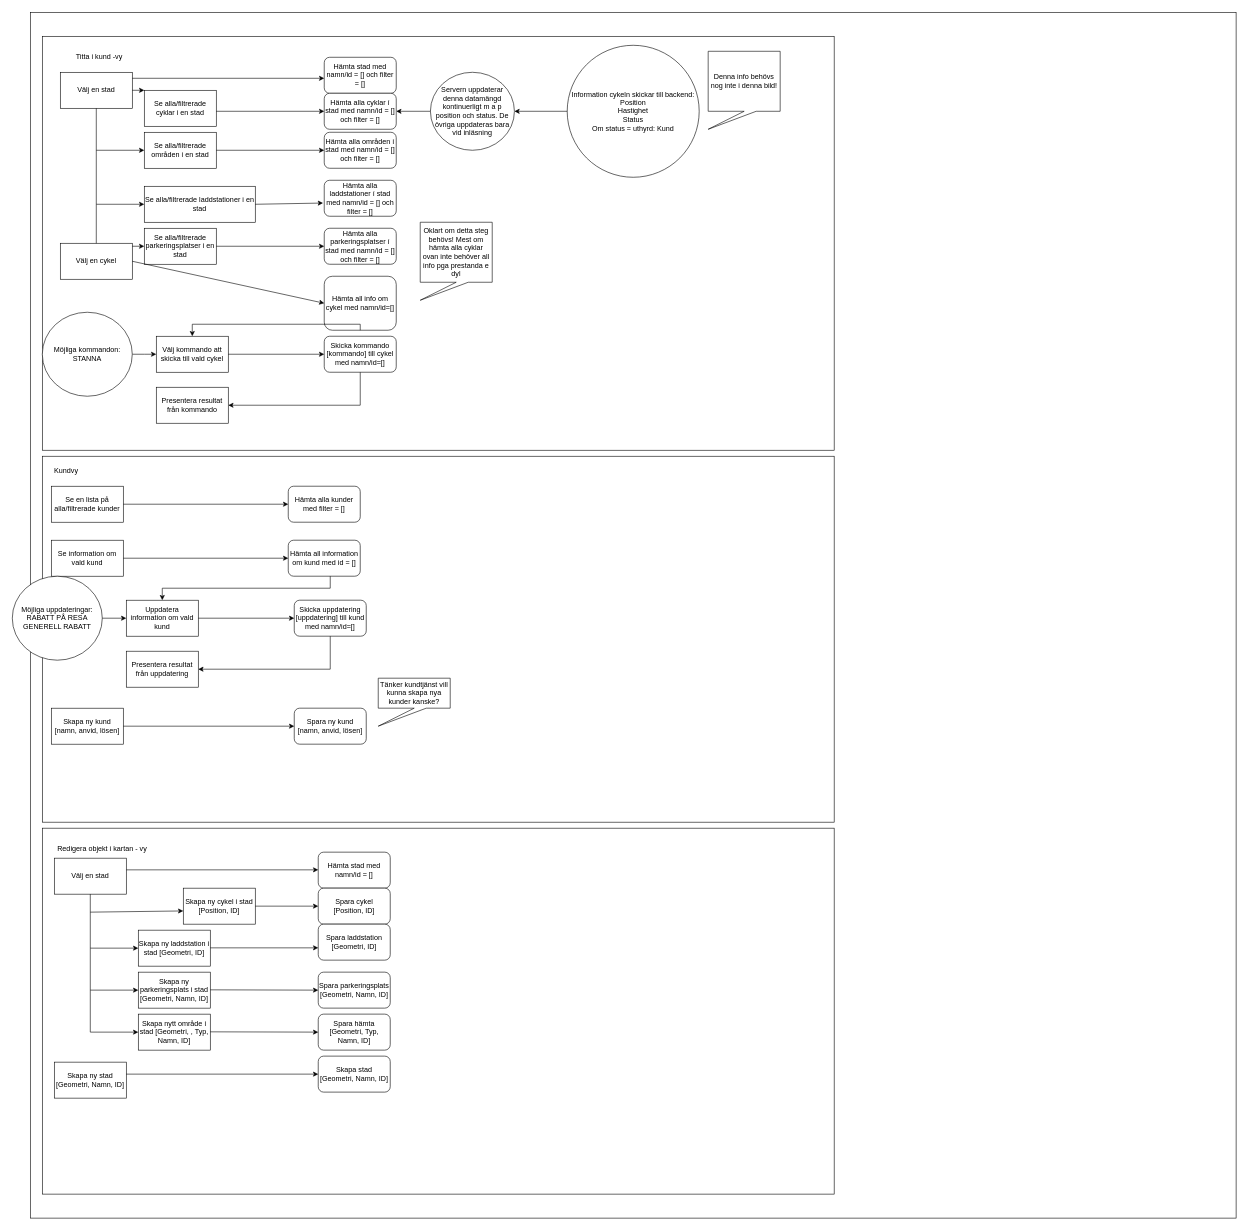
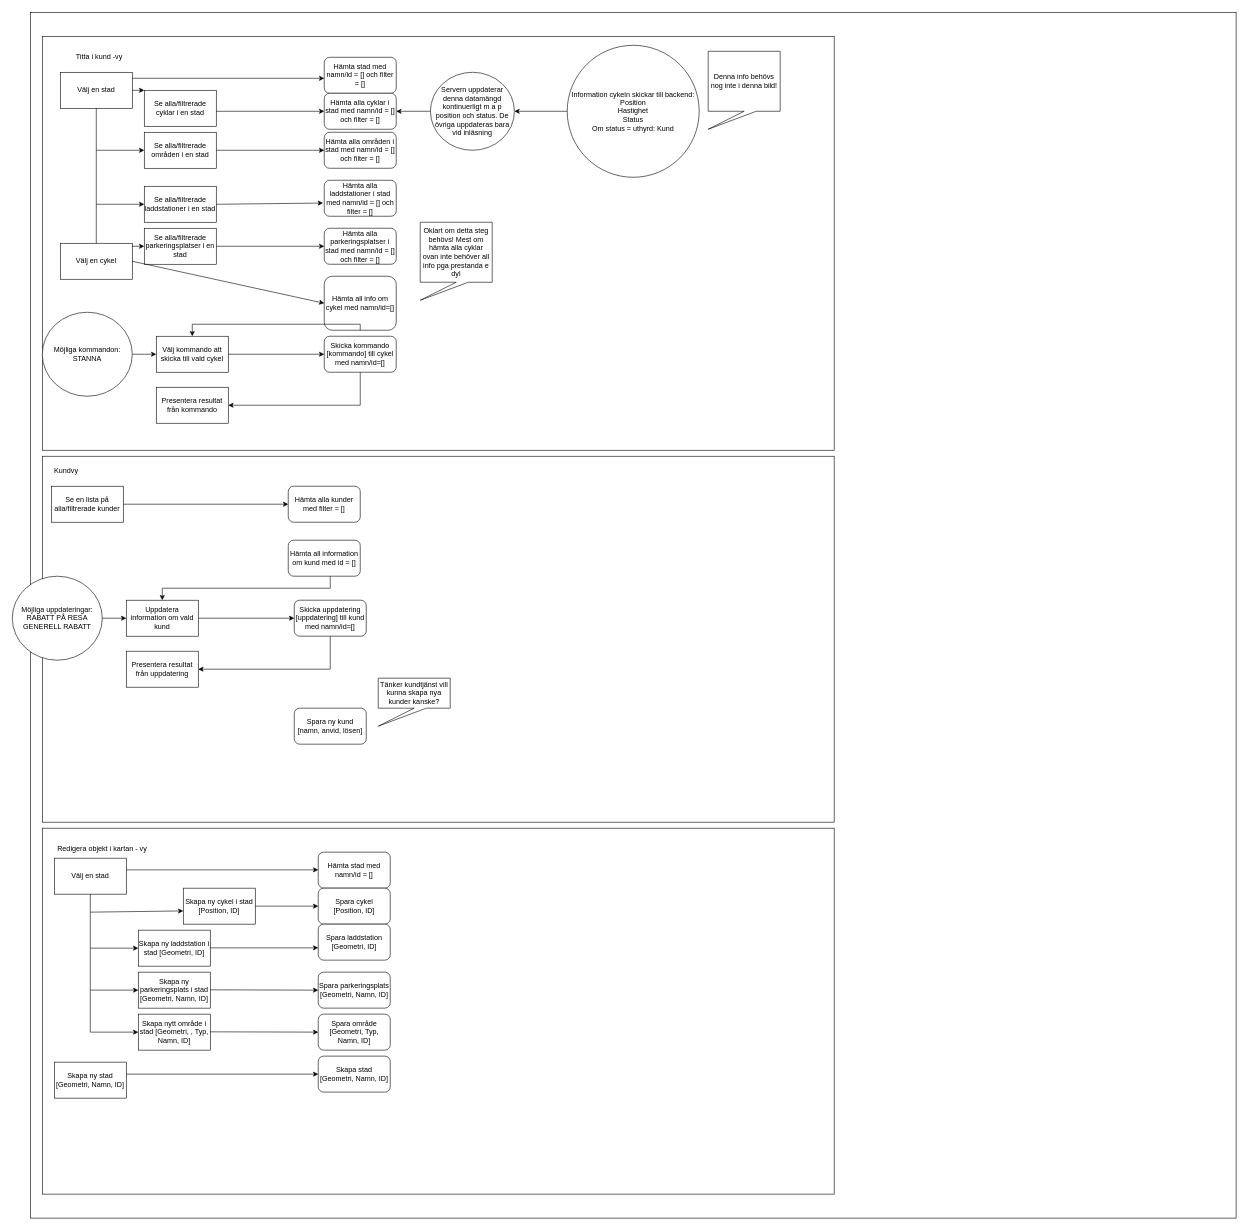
(200, 204) -> (180, 204)
(87, 558) -> none
(282, 558) -> none
(87, 726) -> none
(288, 726) -> none
(354, 1032) -> (354, 1032)
